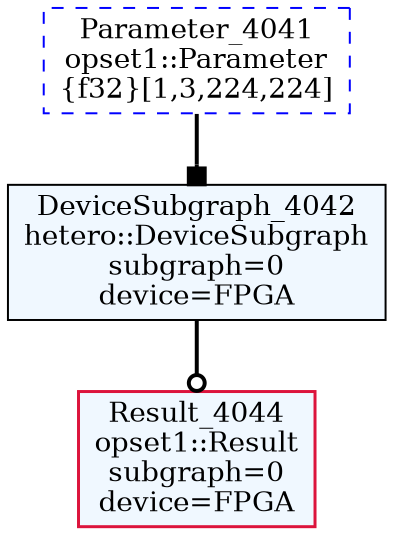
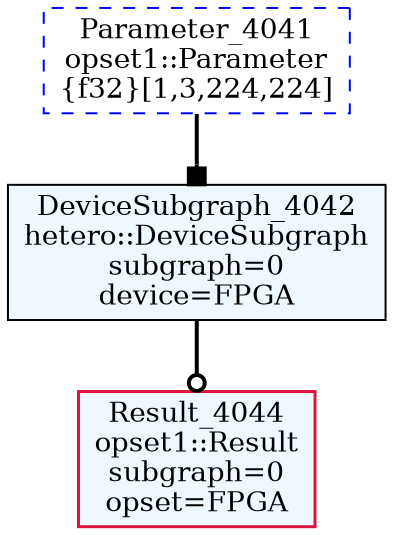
(197, 459) -> (197, 459)
